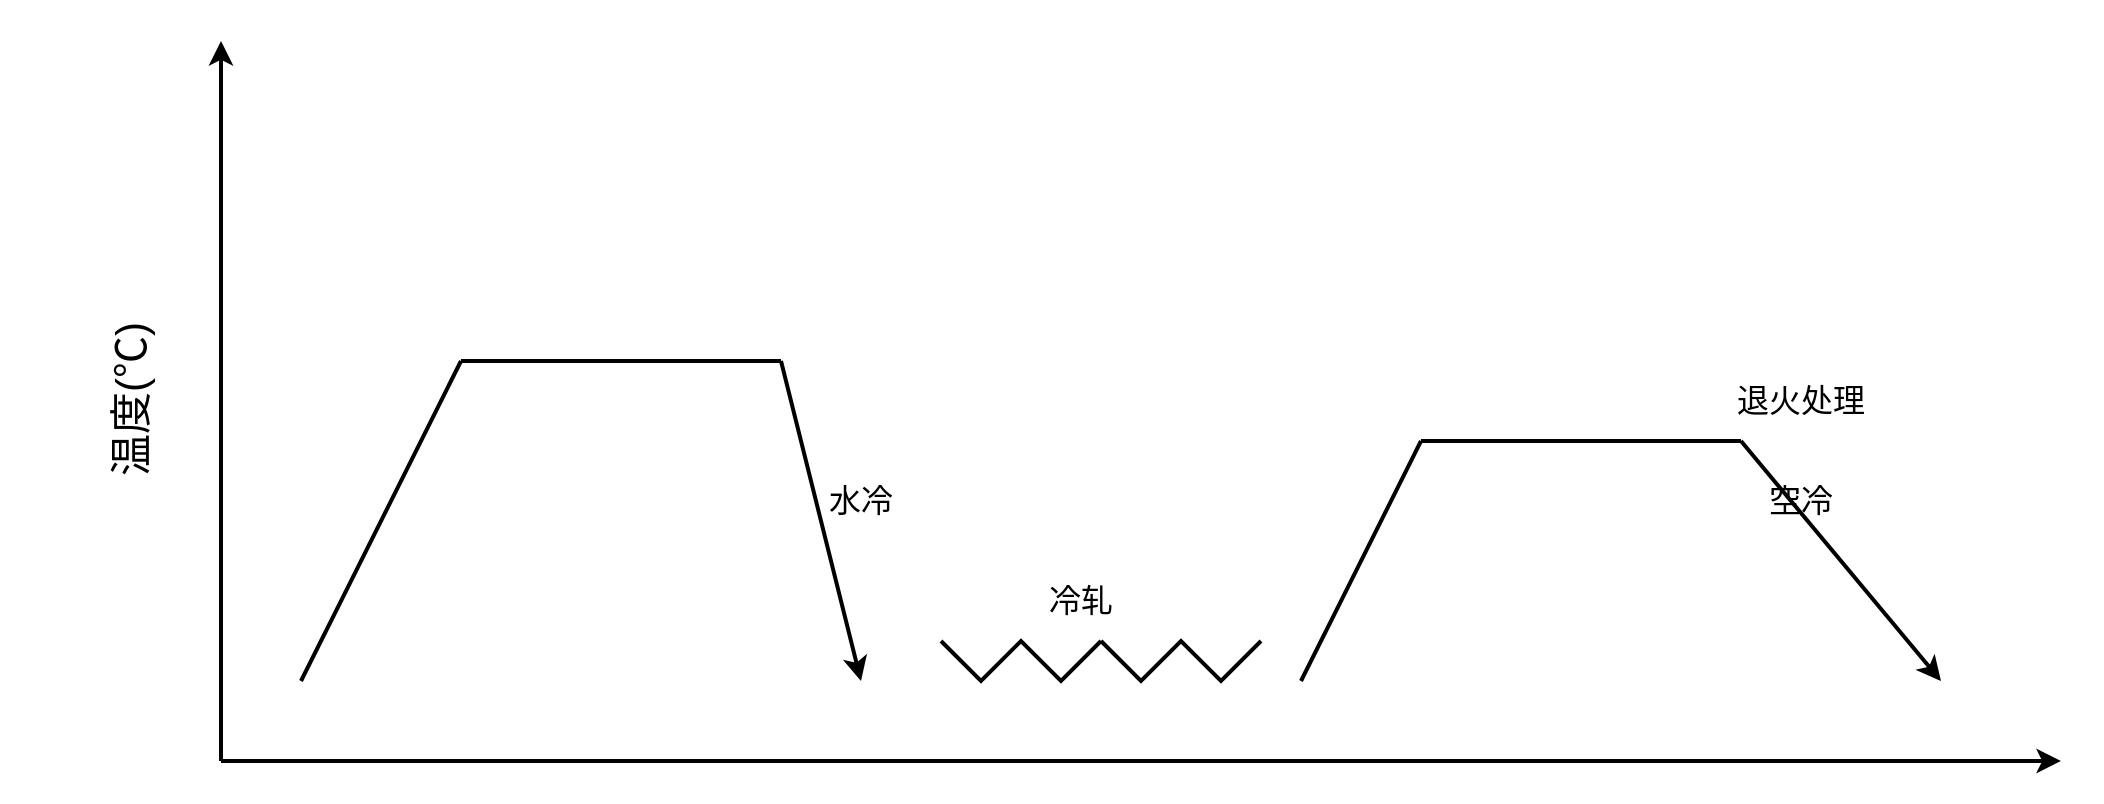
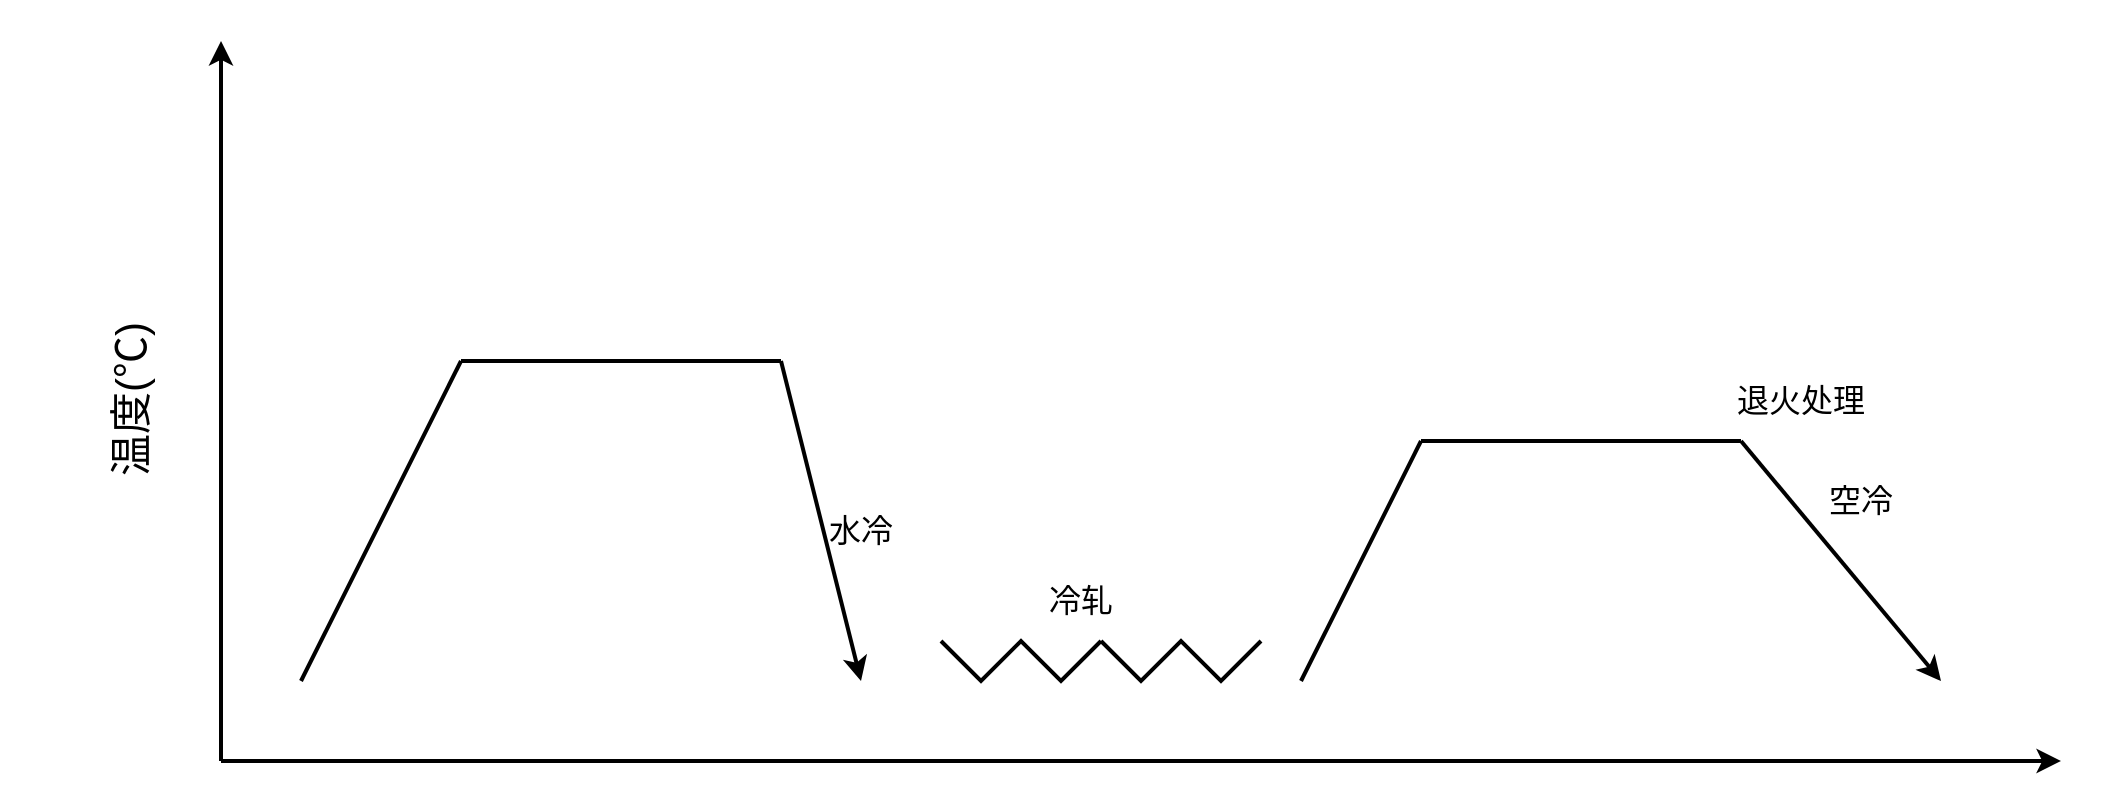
(861, 501) -> (861, 531)
(1801, 501) -> (1861, 501)
